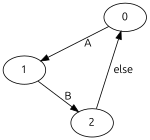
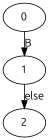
(88, 44) -> (28, 44)
(107, 74) -> none
(69, 96) -> (34, 96)
